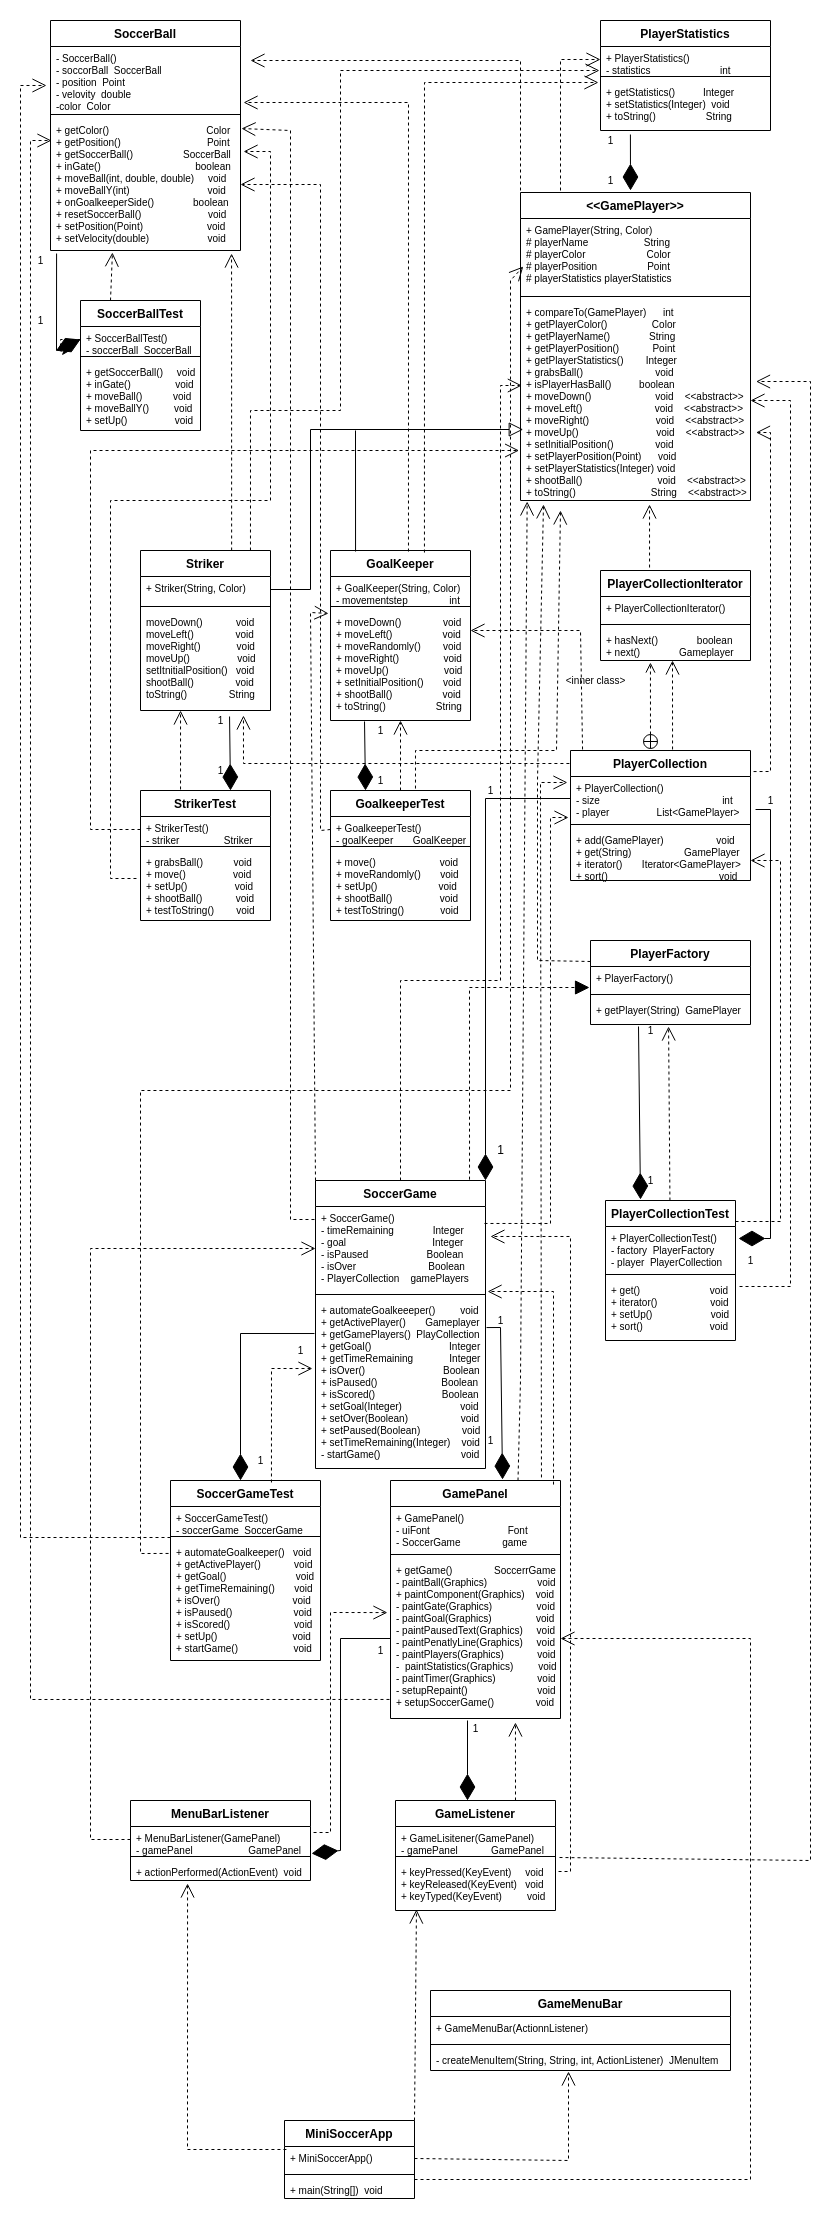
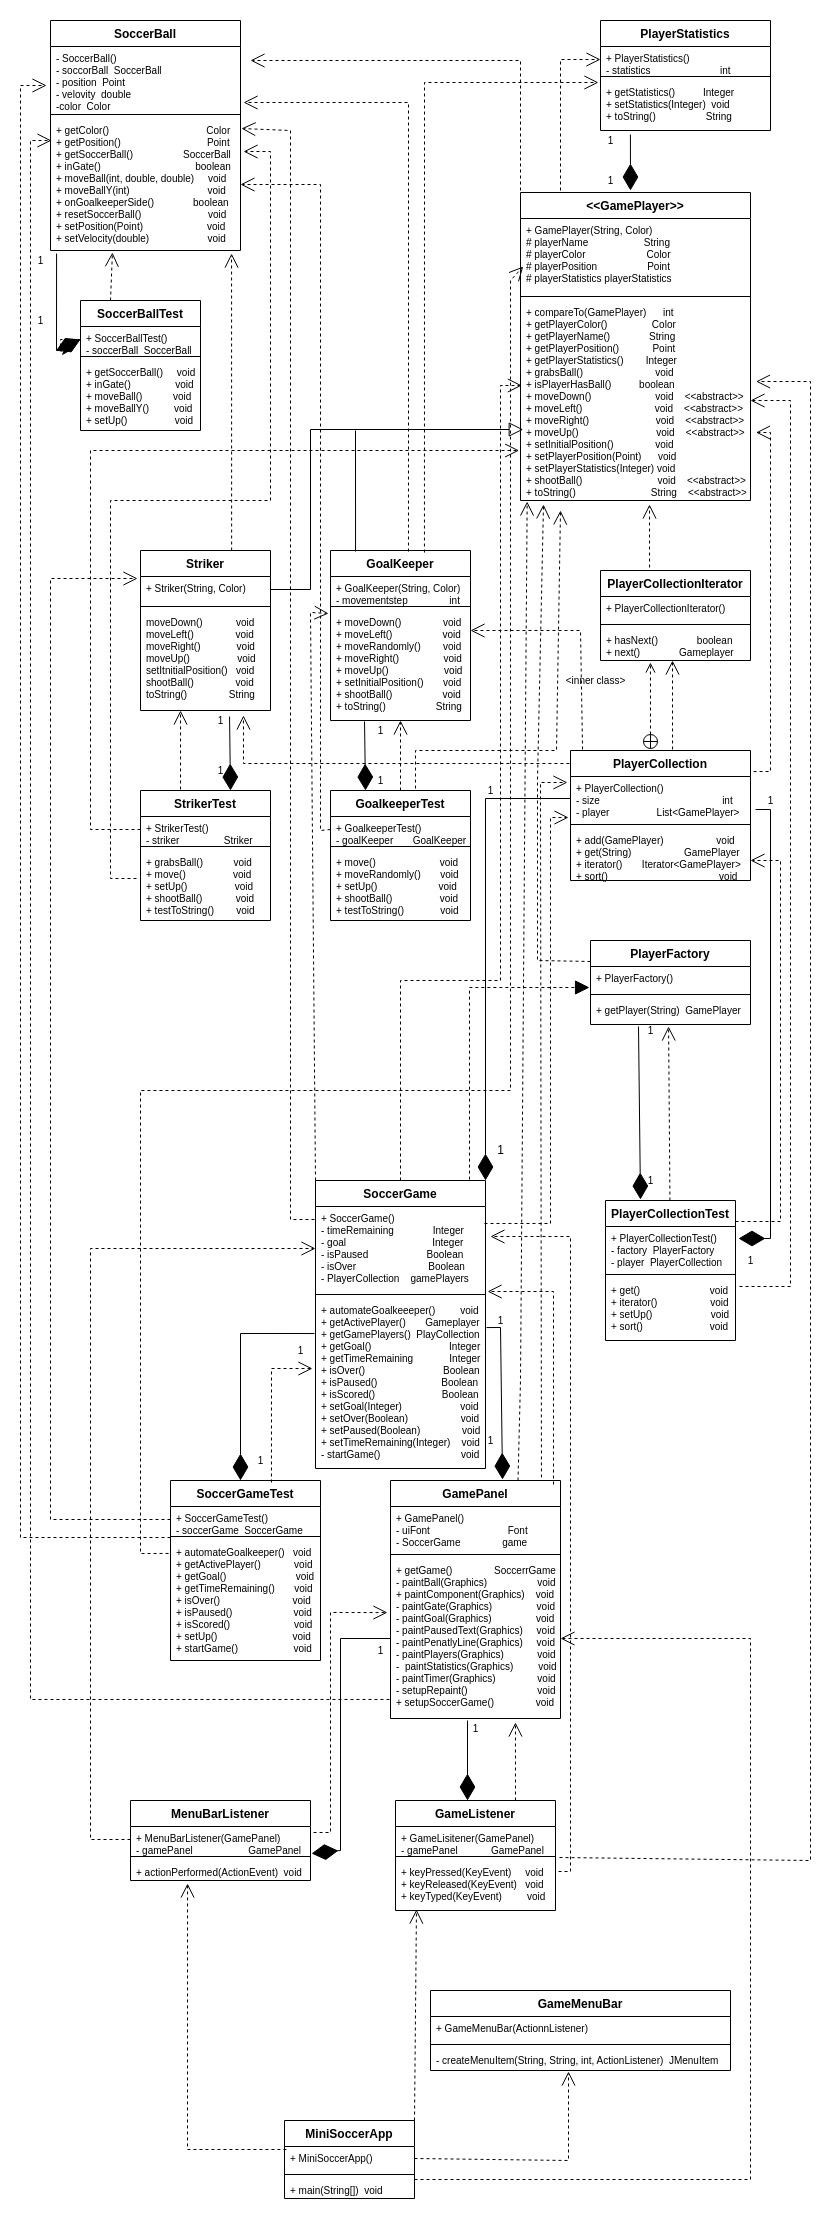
(341, 228) -> none
none -> (51, 1067)
